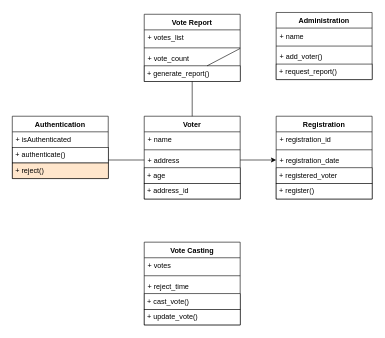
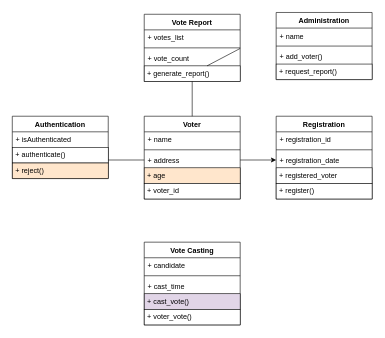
(192, 176) -> (192, 176)
(168, 191) -> (164, 191)
(161, 266) -> (168, 266)
(172, 286) -> (168, 286)
(192, 302) -> (192, 302)
(175, 317) -> (173, 317)
